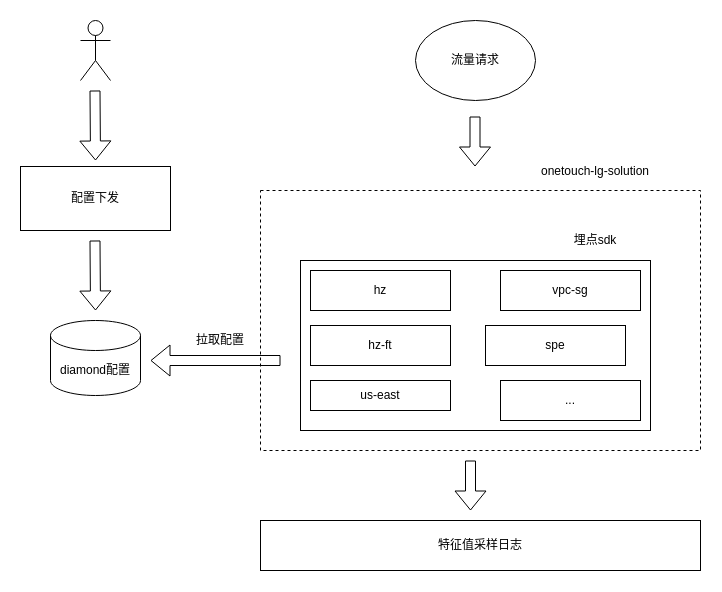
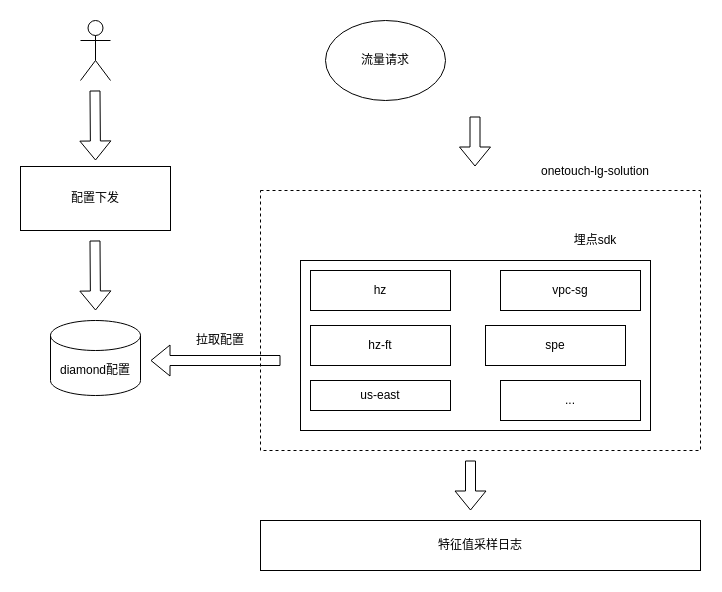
(476, 61) -> (386, 61)
